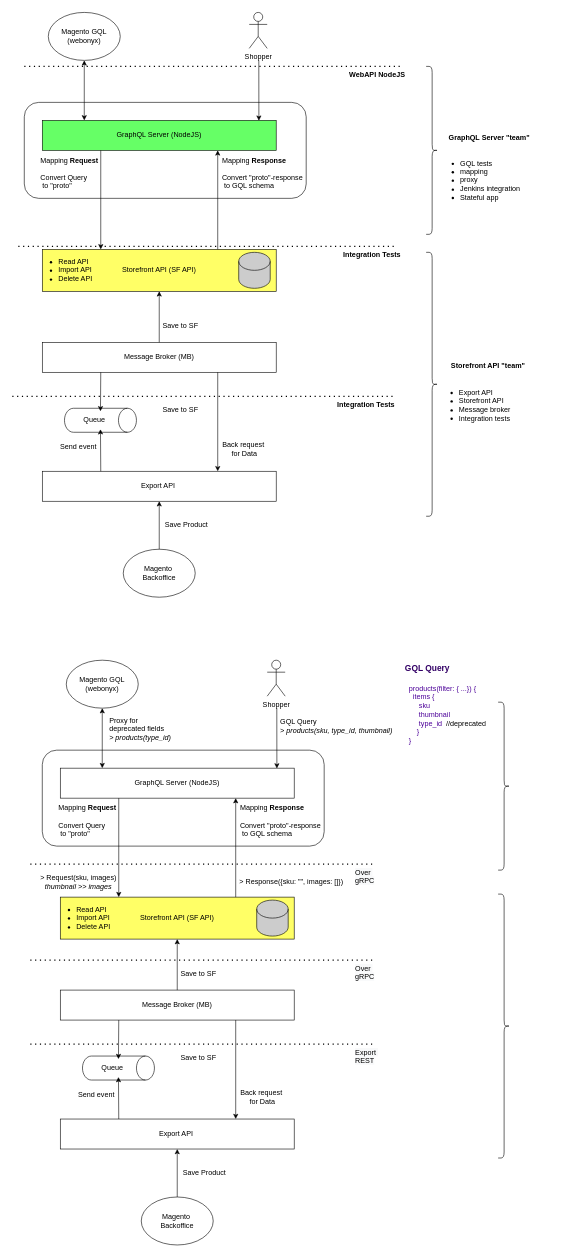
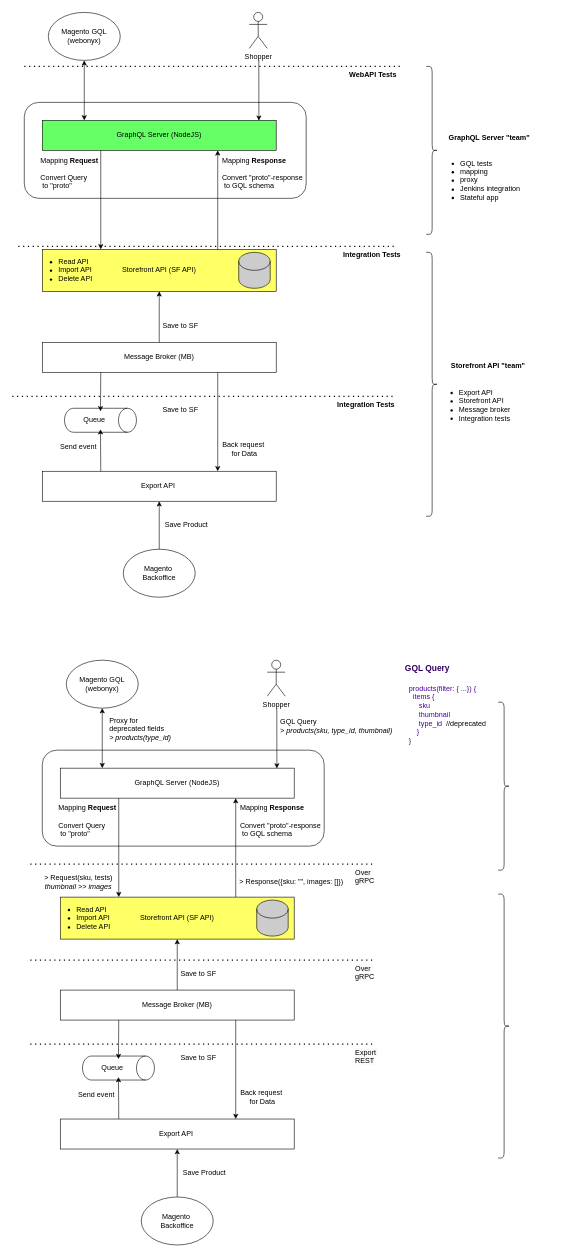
(375, 75) -> (373, 75)
(79, 882) -> (79, 882)
